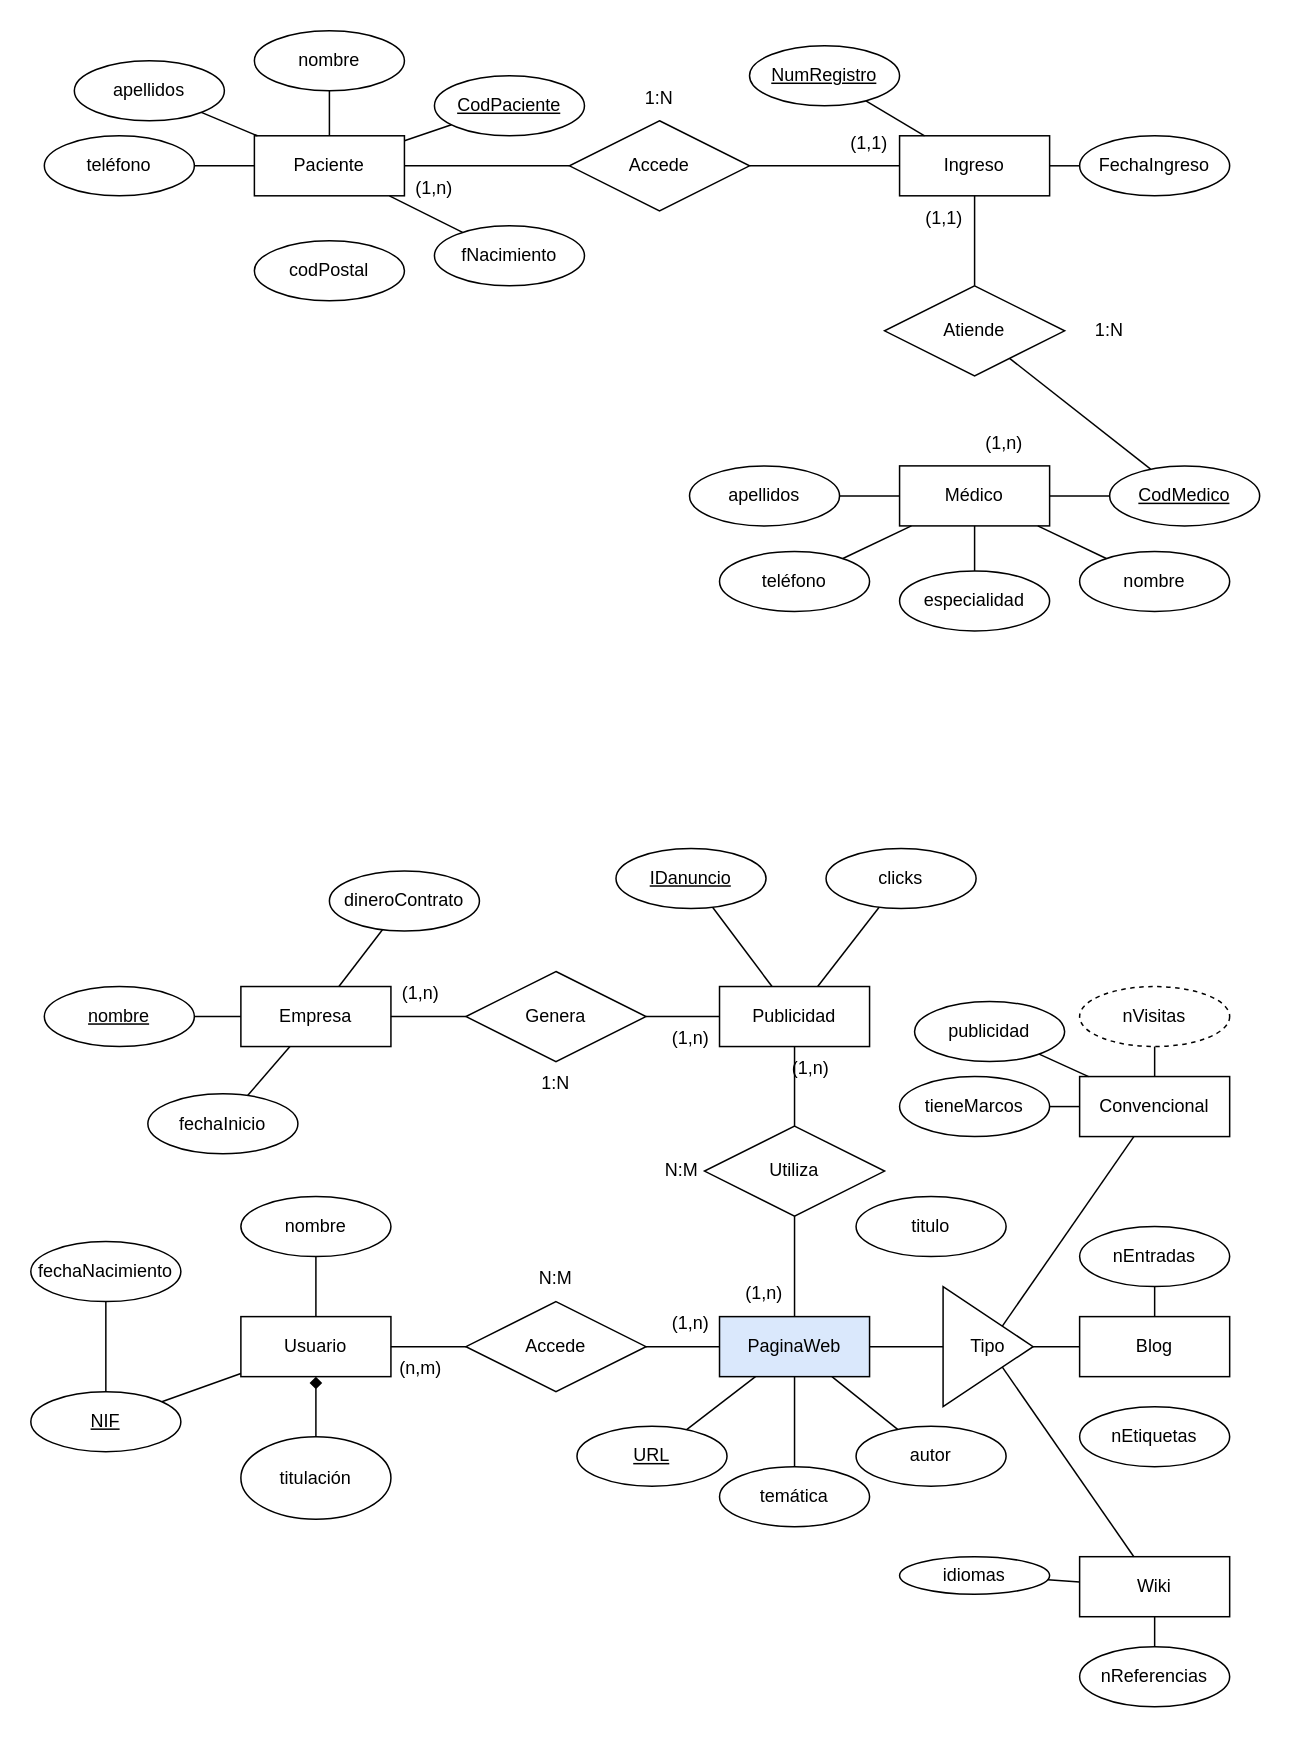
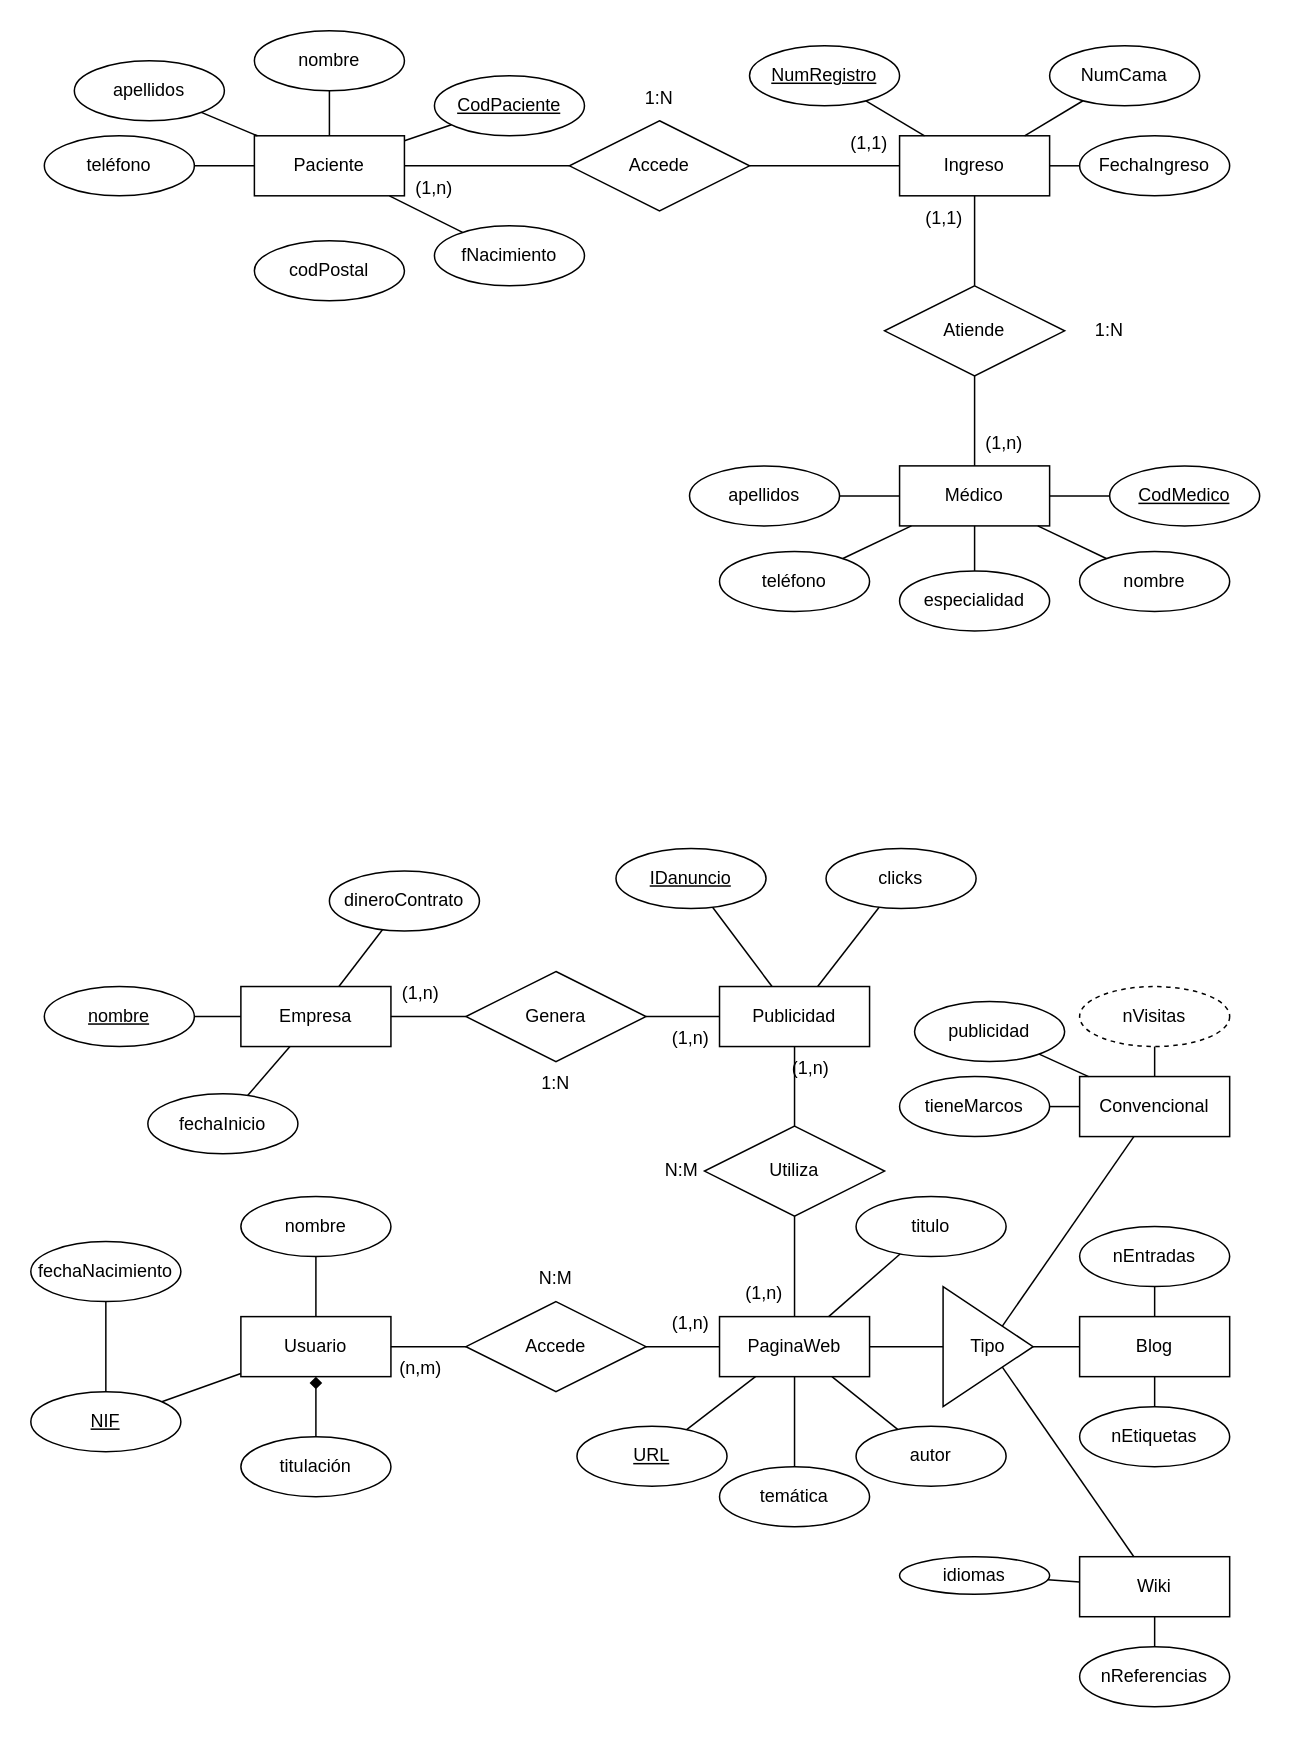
none -> (1124, 76)
none -> (1053, 118)
(1079, 413) -> (974, 421)
none -> (864, 1285)
(794, 1346) -> (794, 1346)
none -> (1154, 1391)
(316, 1478) -> (316, 1466)
